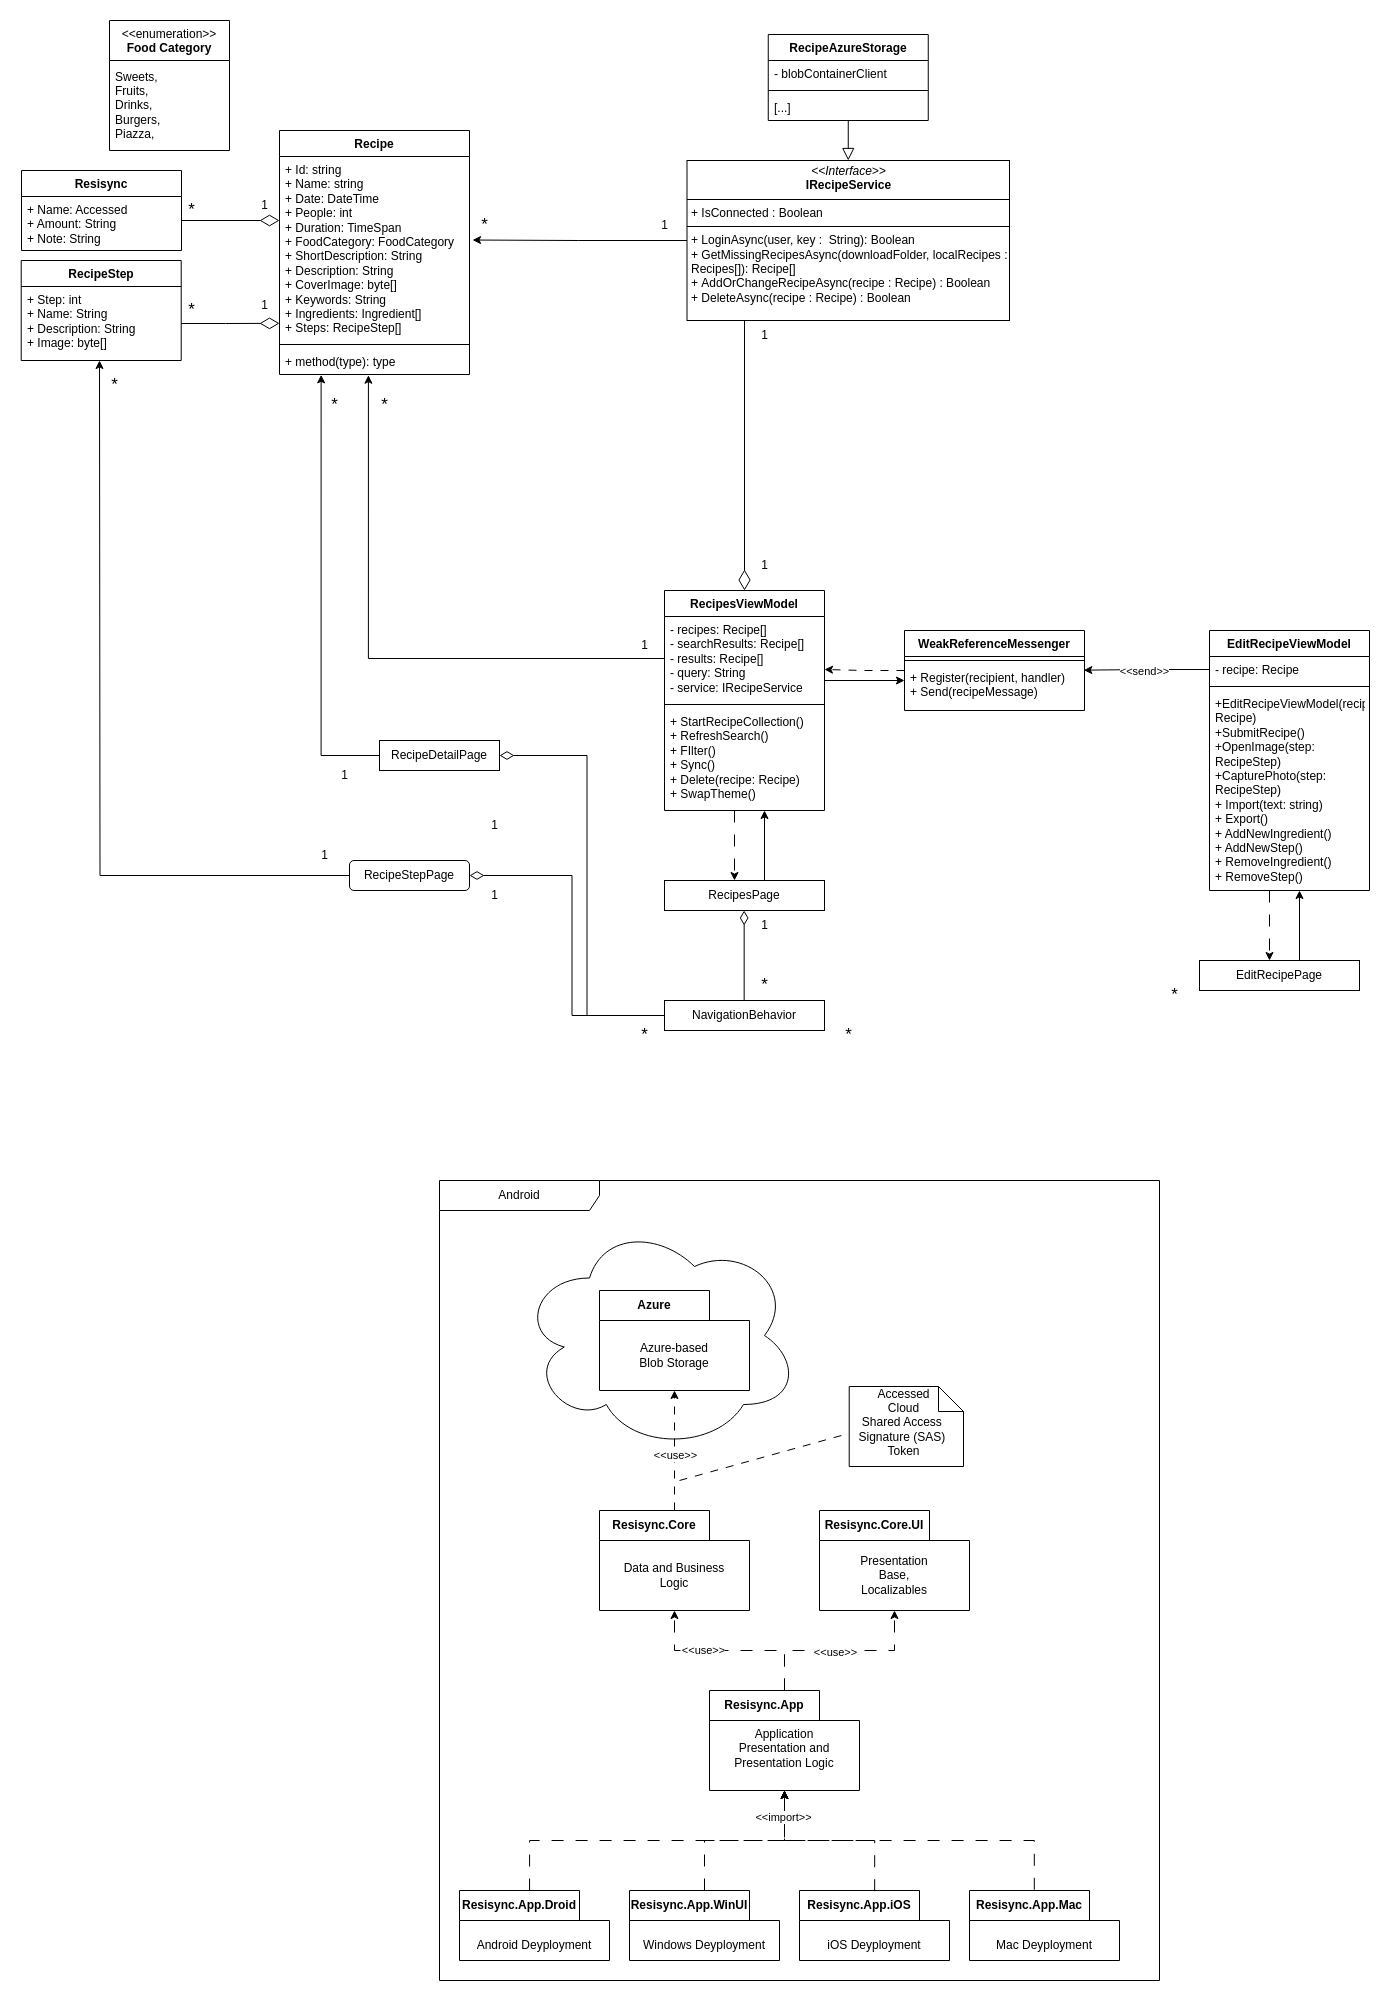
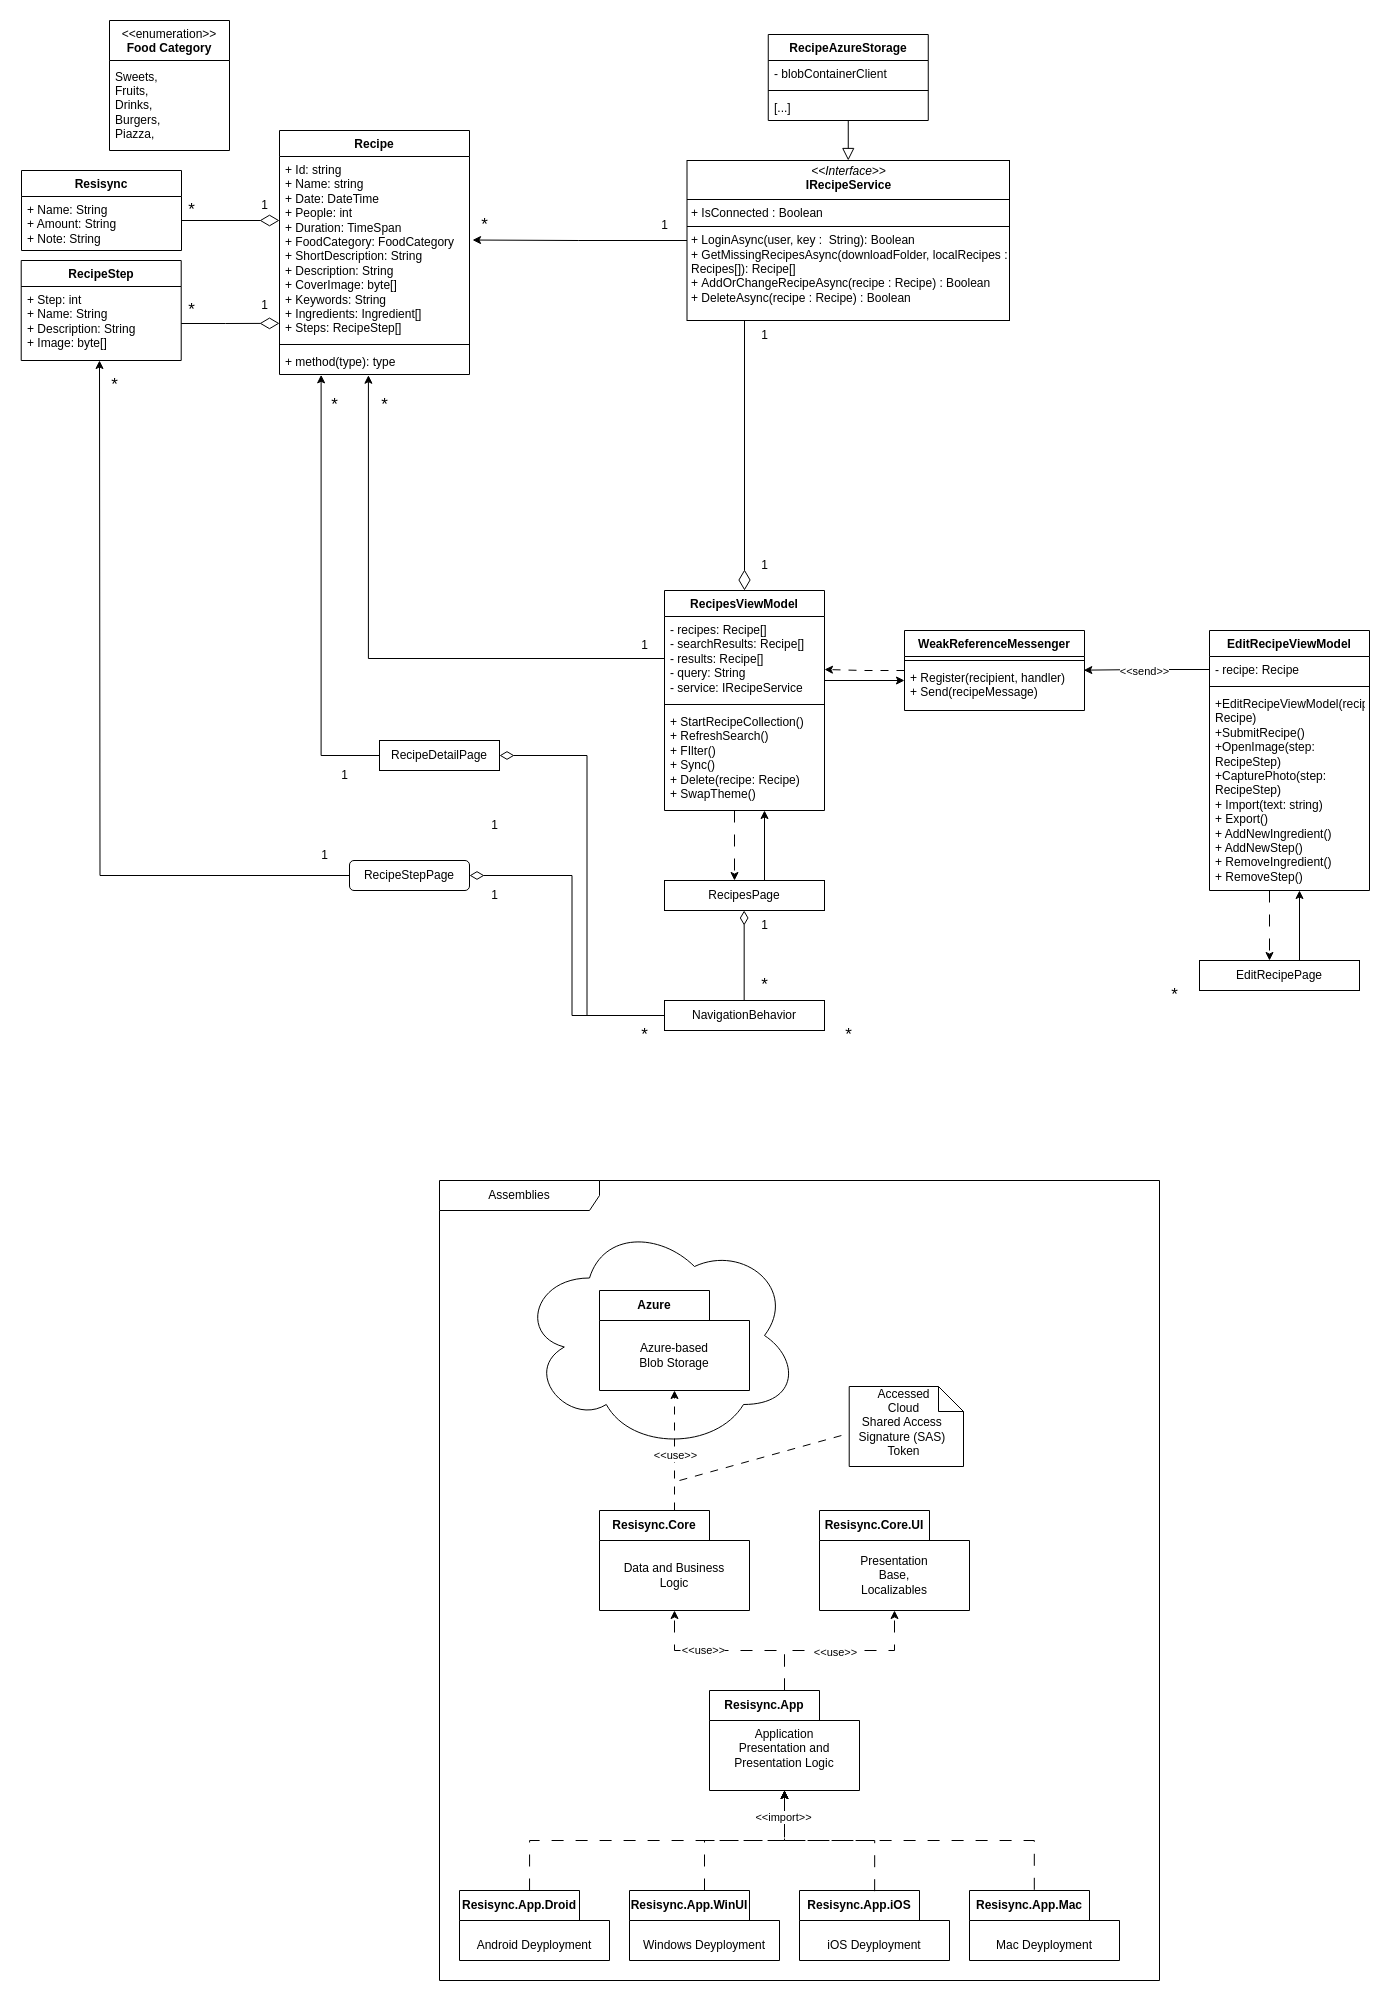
(77, 225) -> (75, 225)
(520, 1196) -> (520, 1196)
